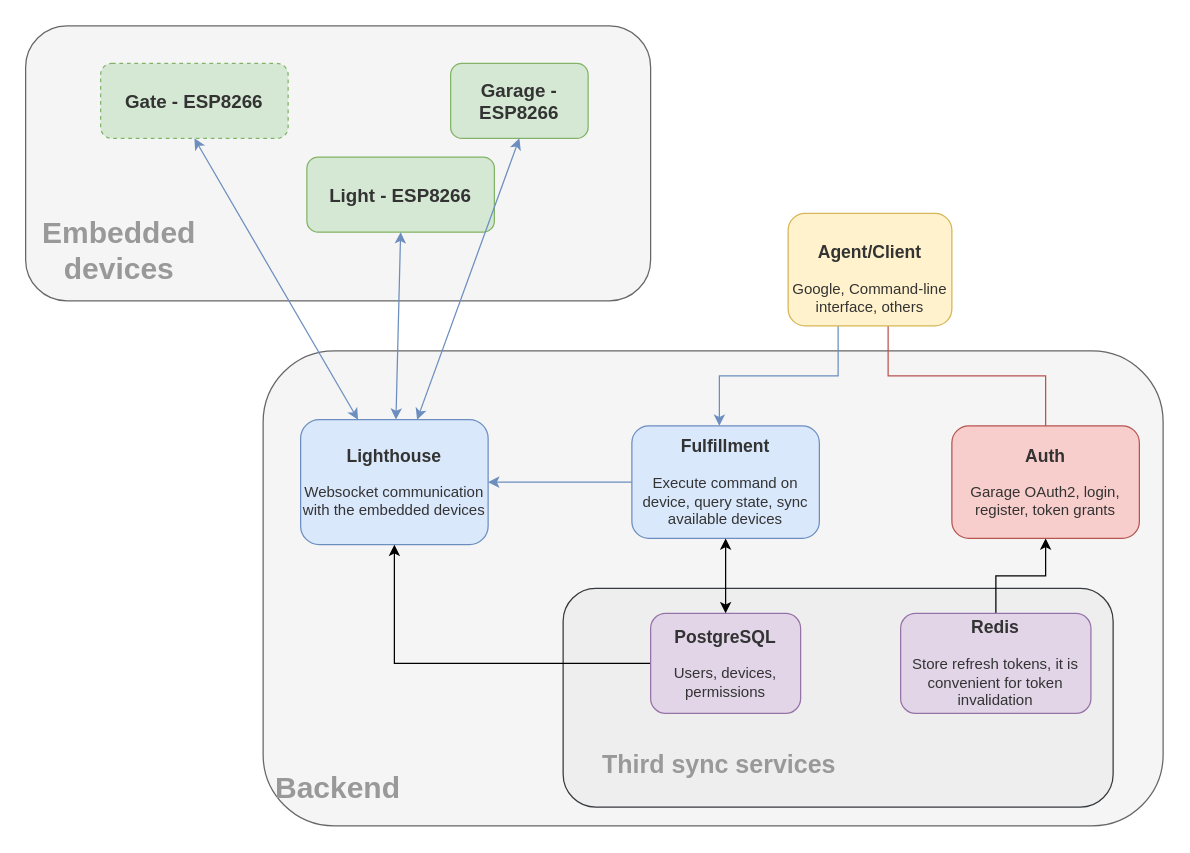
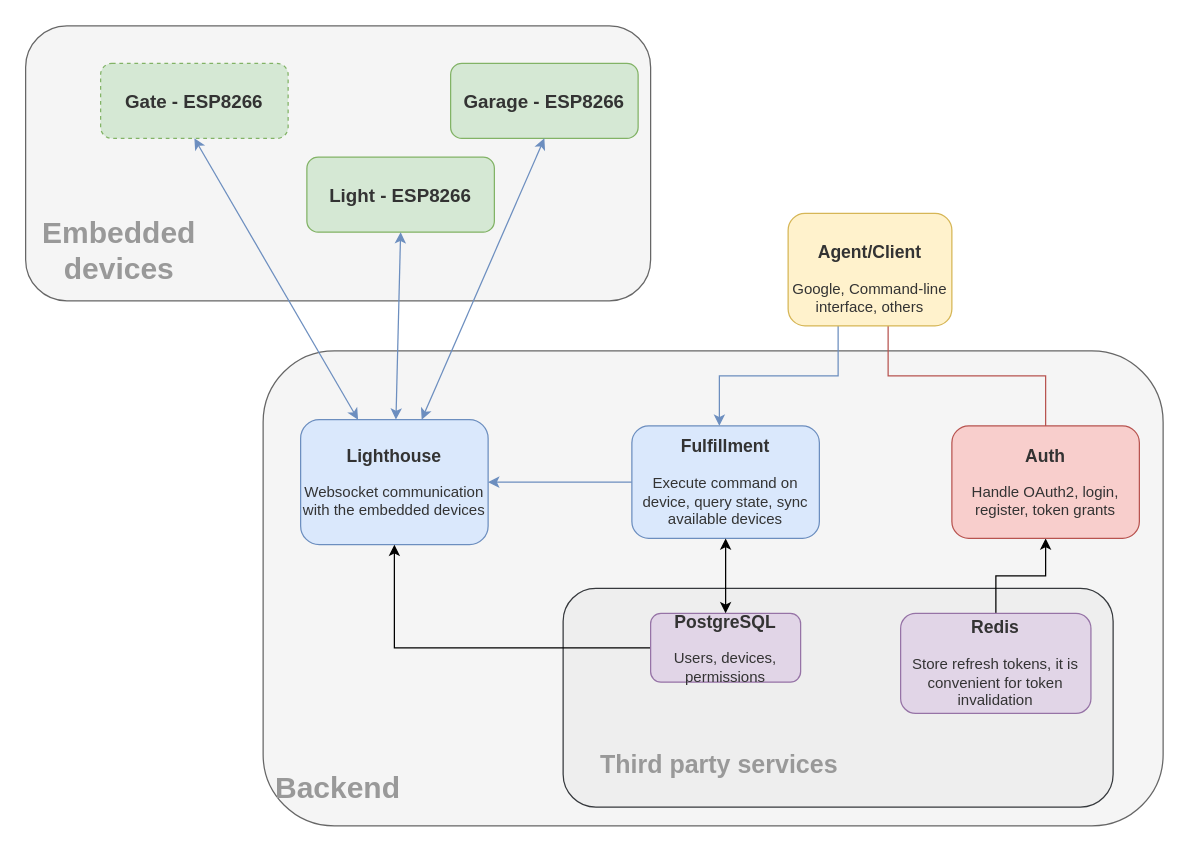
(519, 101) -> (544, 101)
(1046, 482) -> (1046, 482)
(726, 663) -> (726, 648)
(719, 763) -> (719, 763)
